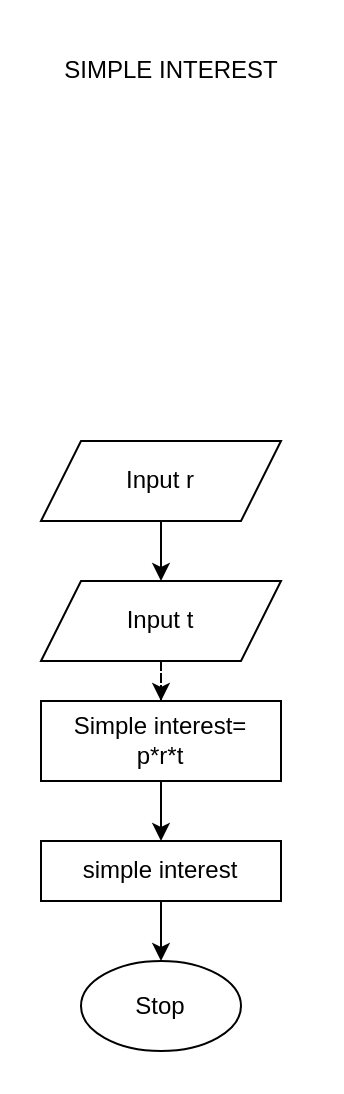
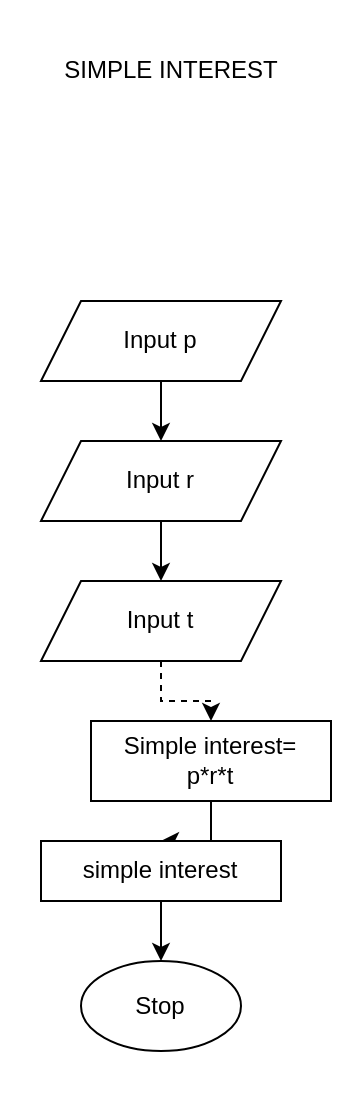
none -> (161, 341)
none -> (161, 418)
(161, 741) -> (211, 761)
